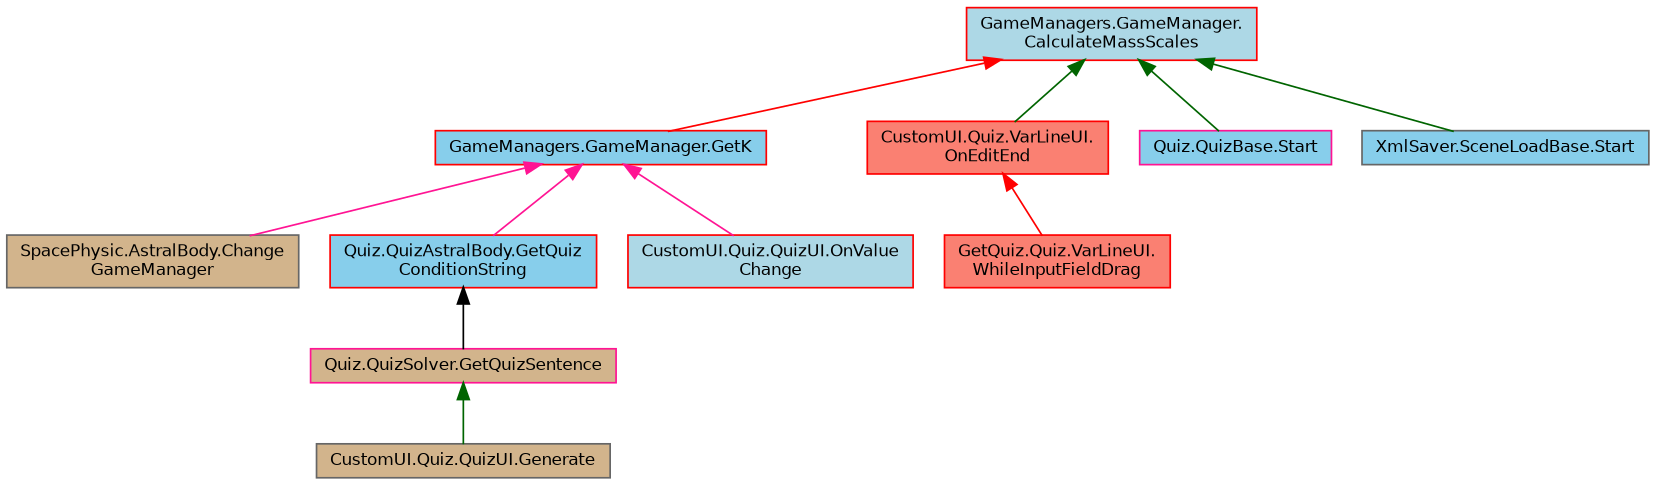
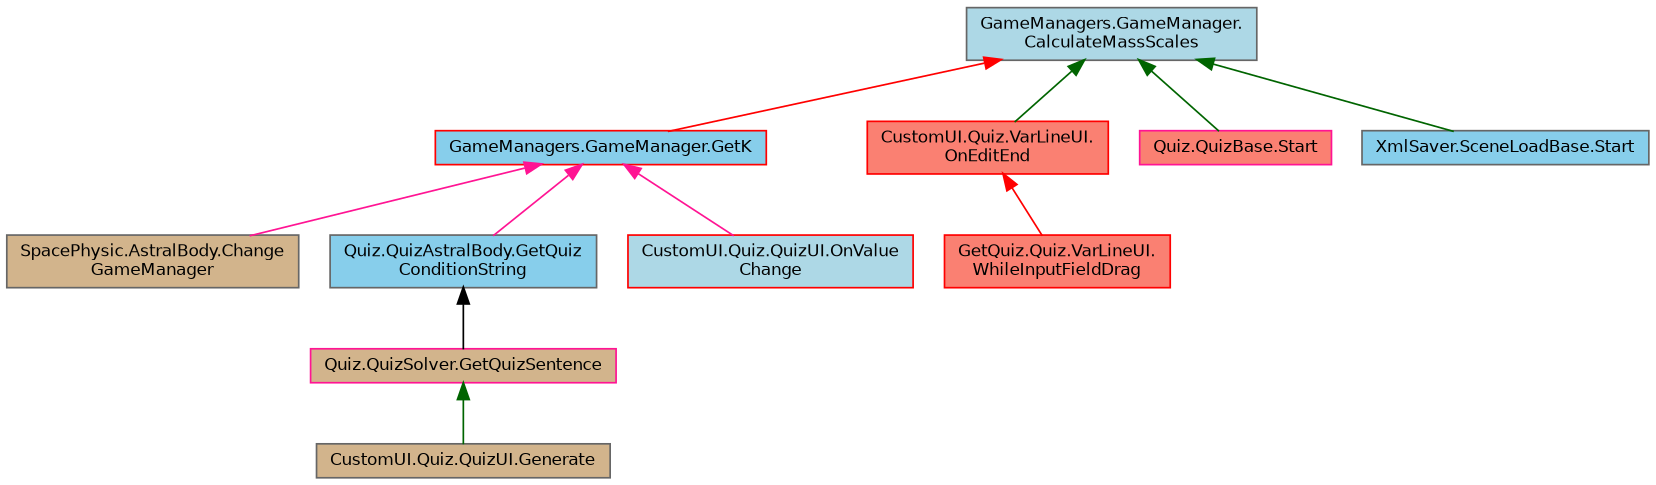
(1112, 34) -> (1112, 34)
(1236, 148) -> (1236, 148)
(463, 261) -> (463, 261)
